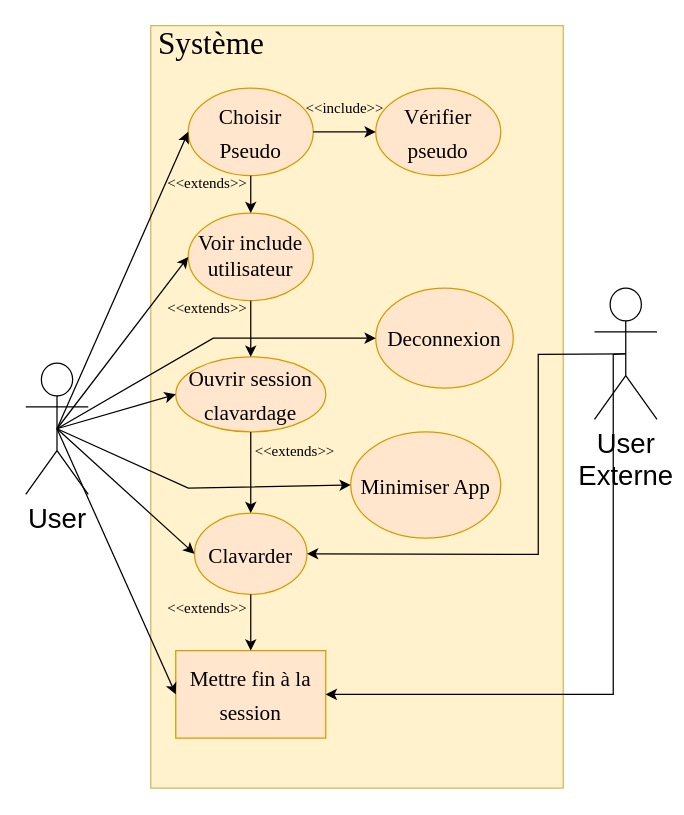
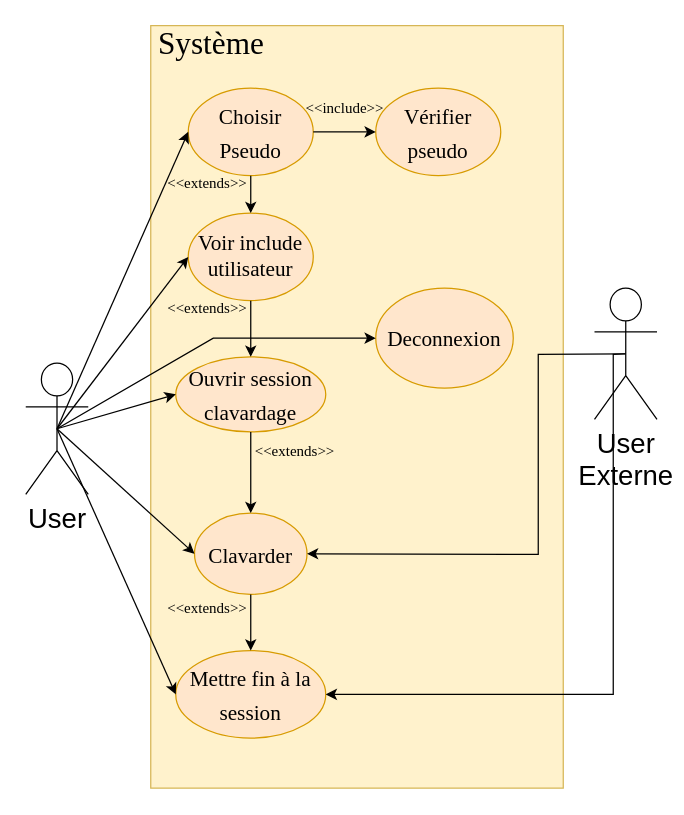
(426, 485) -> none
(195, 488) -> none
(251, 694) -> (251, 694)
